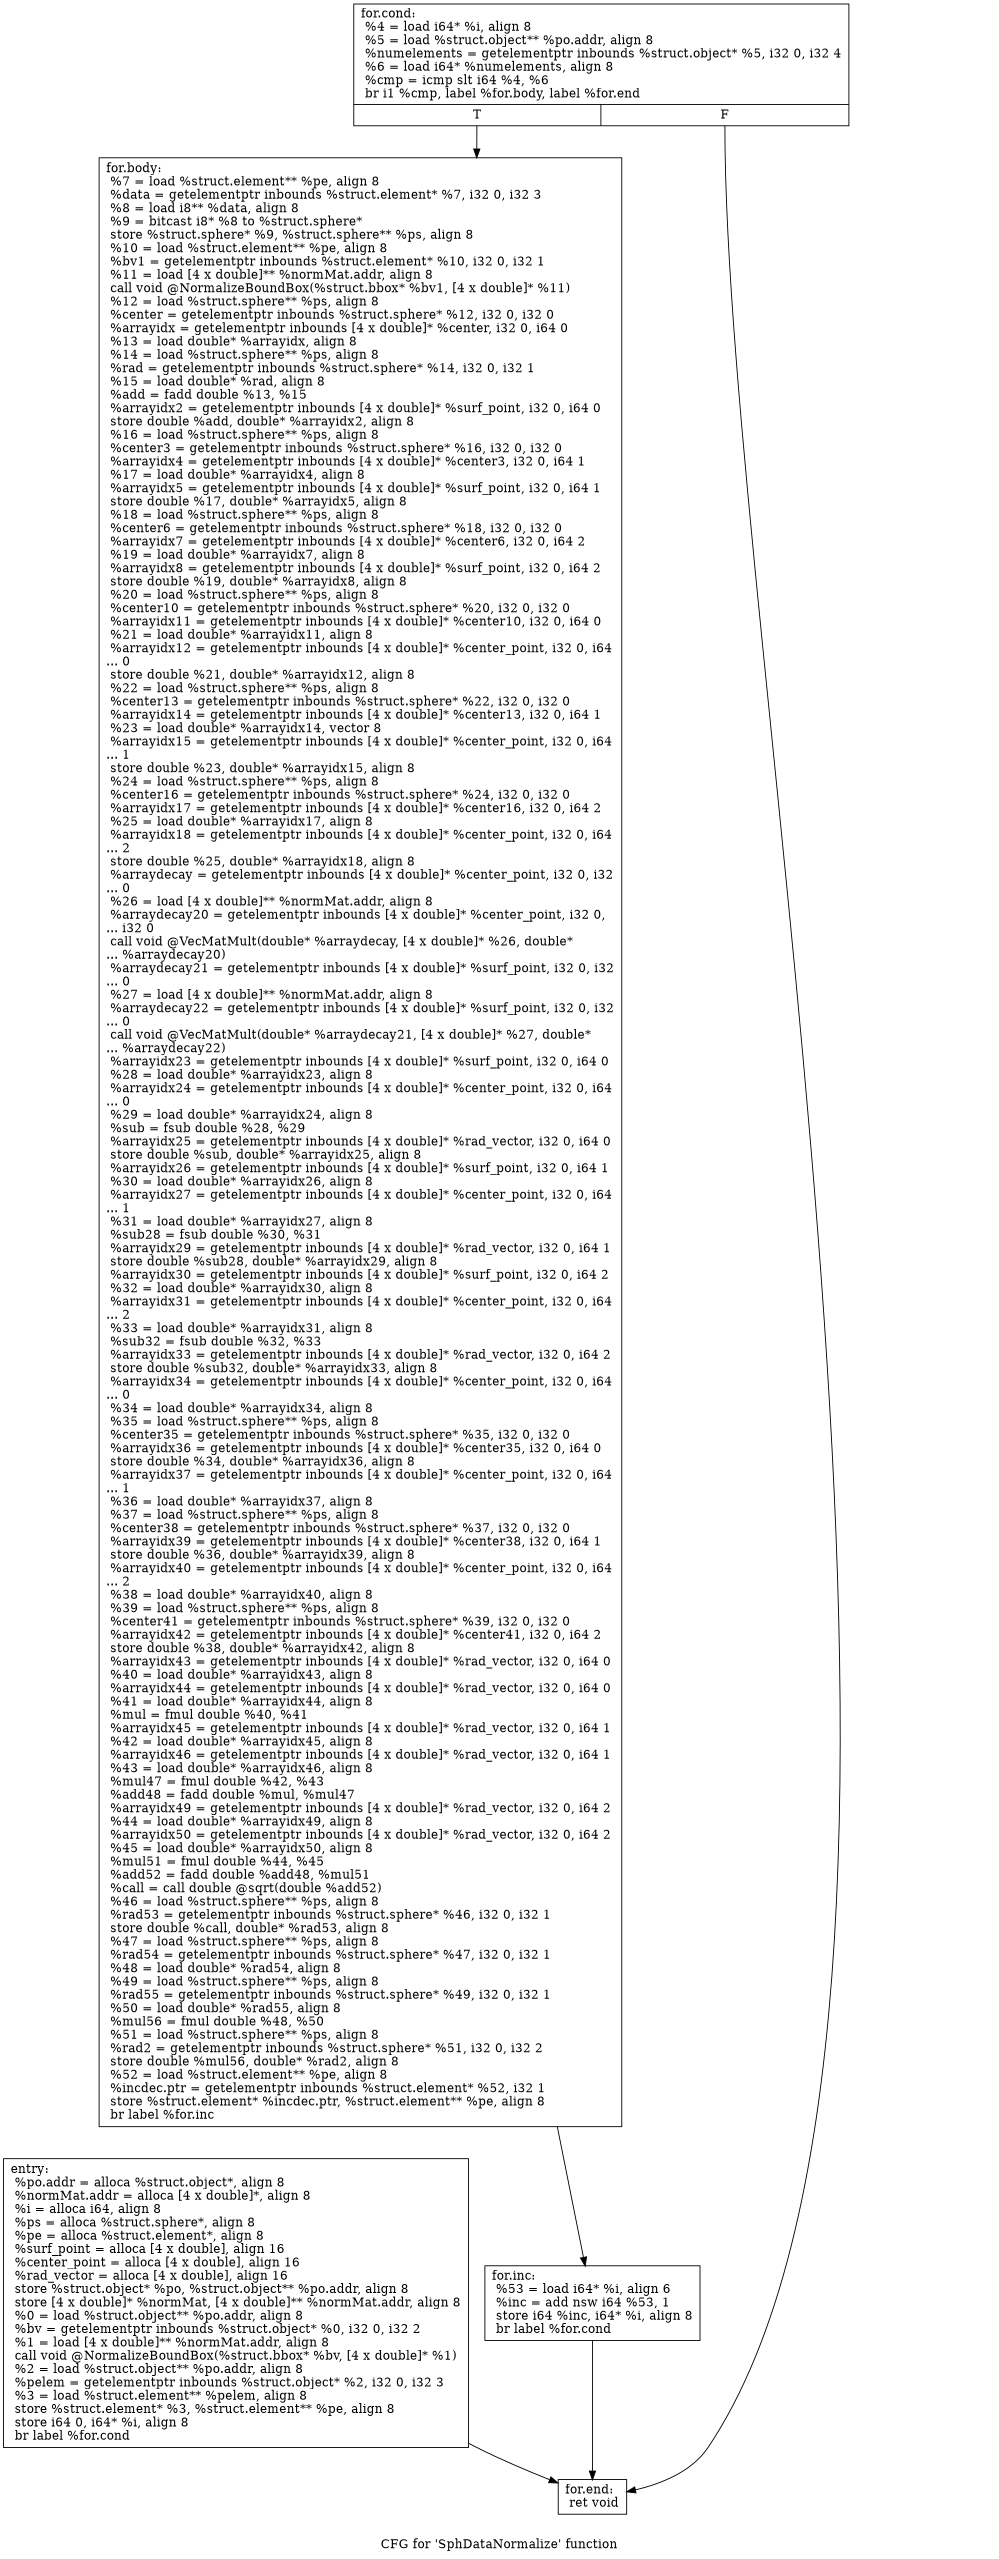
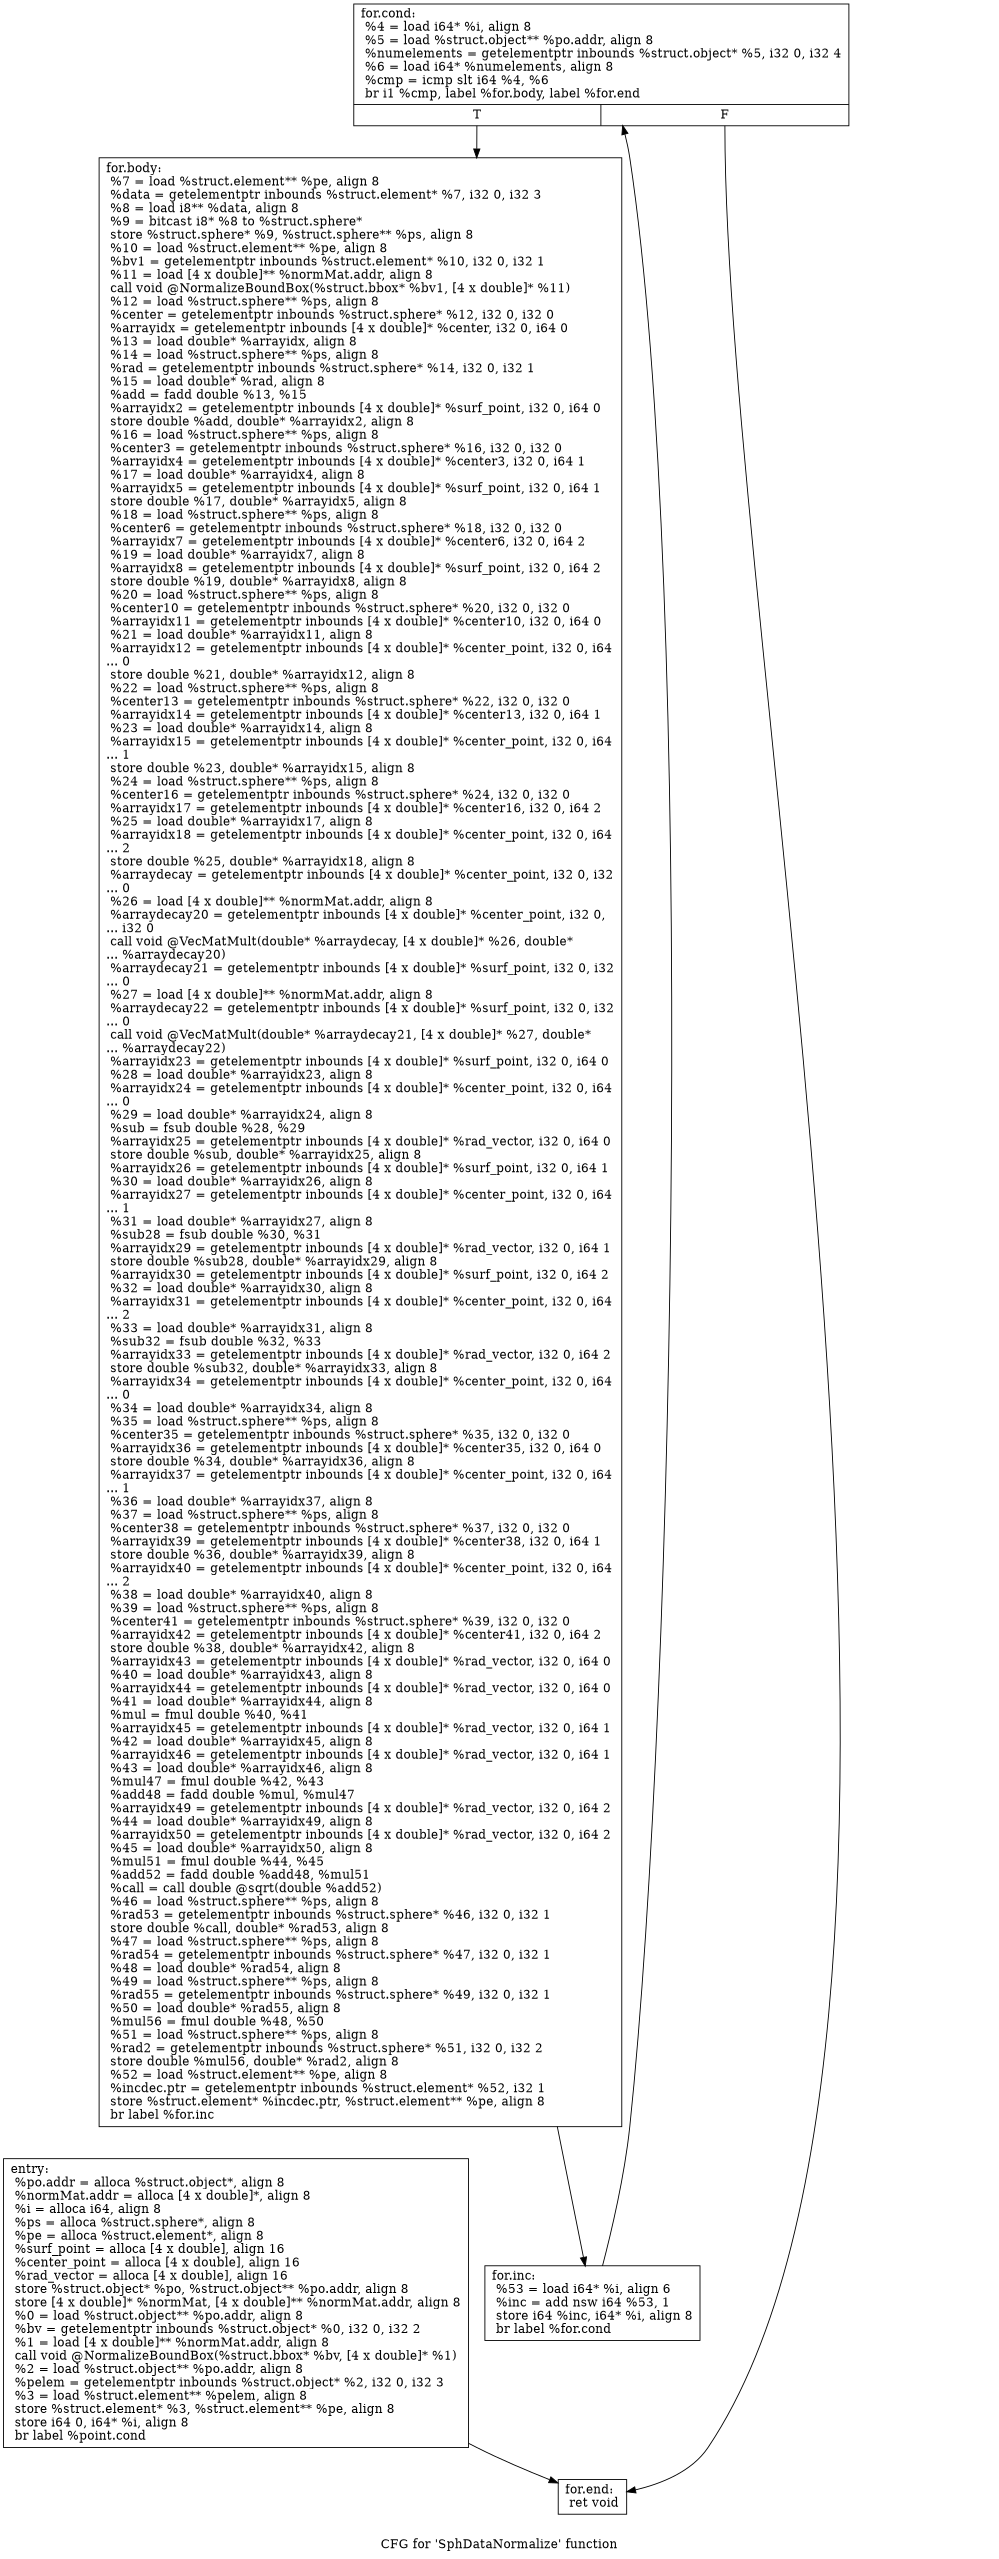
(244, 728) -> (240, 728)
(592, 2405) -> (671, 1201)
(71, 2436) -> (79, 2436)
